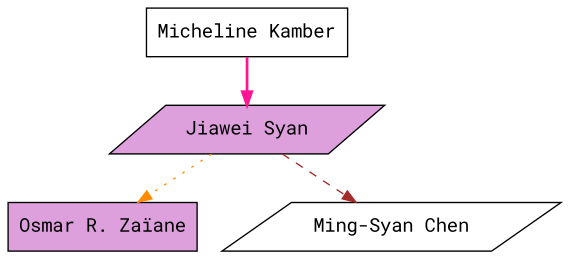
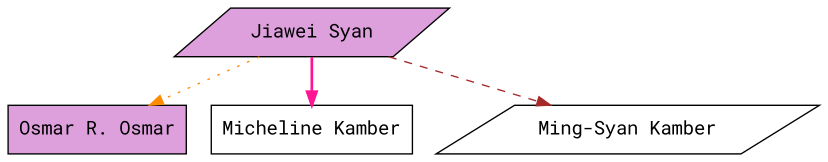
(247, 74) -> (312, 74)
(103, 227) -> (97, 130)
(392, 227) -> (628, 130)
